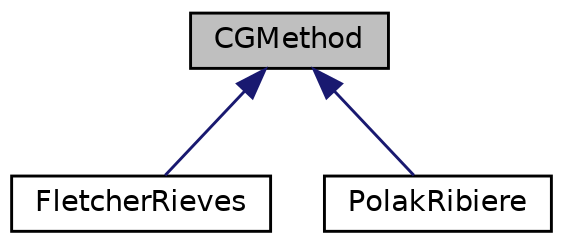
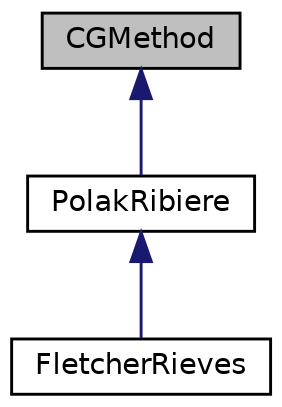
(205, 133) -> (141, 300)
